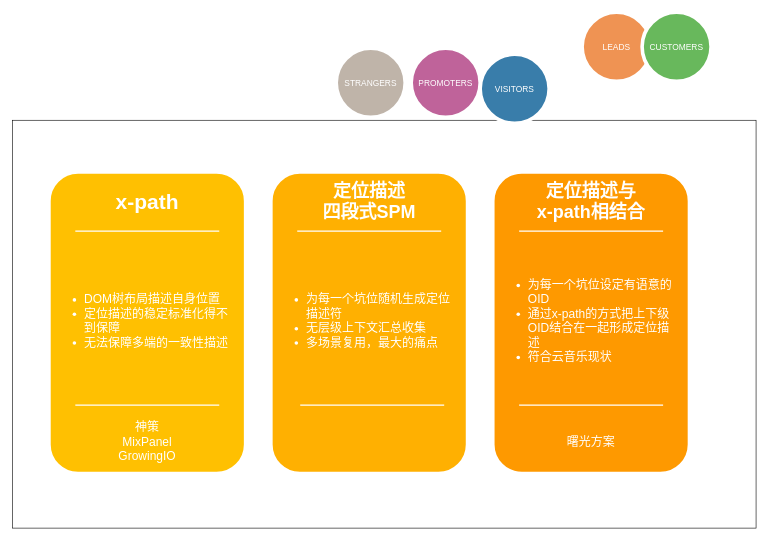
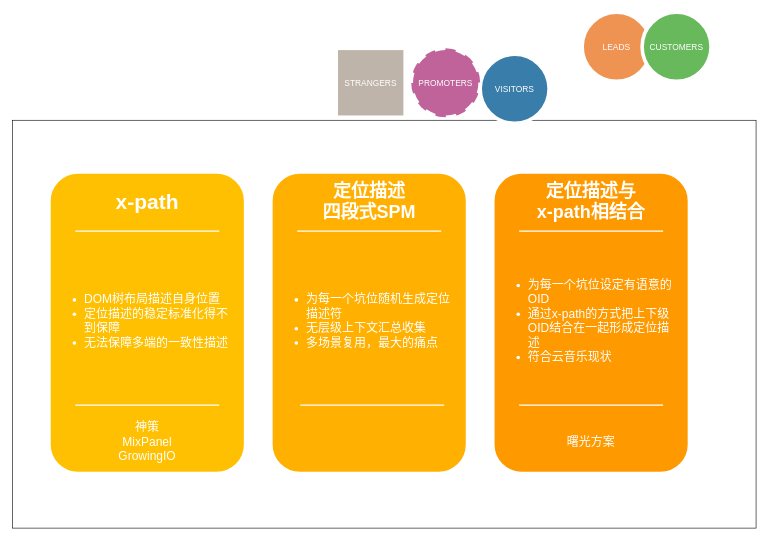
(371, 83) -> (371, 83)
(446, 83) -> (446, 83)
